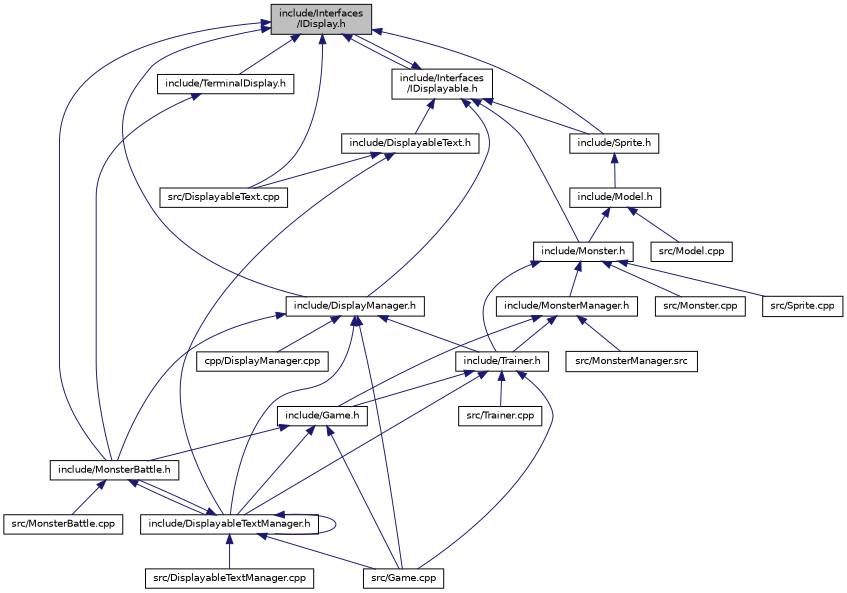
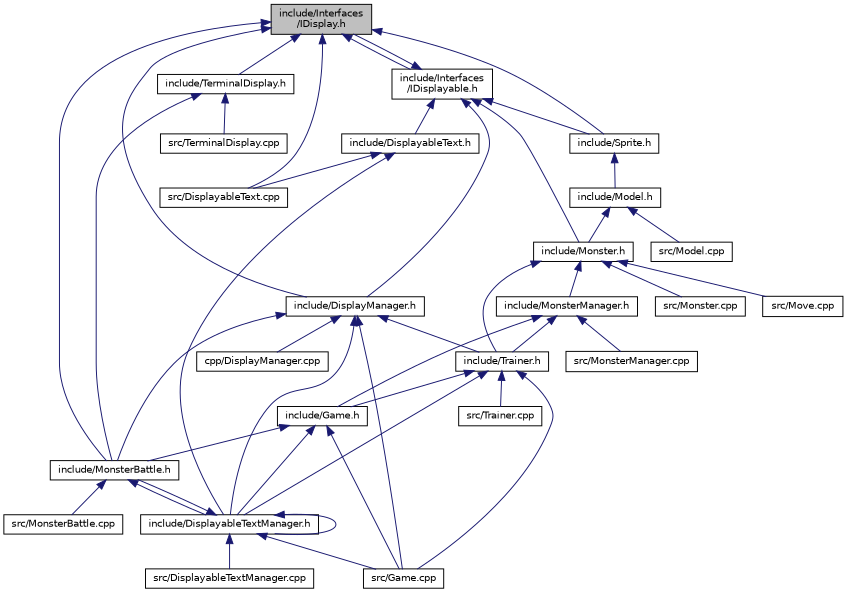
none -> (224, 144)
(803, 306) -> (803, 306)
(632, 362) -> (632, 362)
